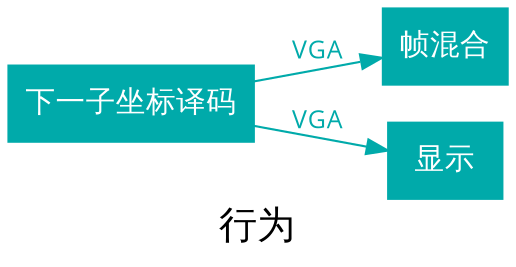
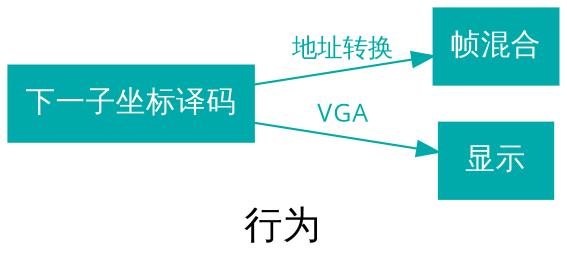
(318, 52) -> (344, 50)
